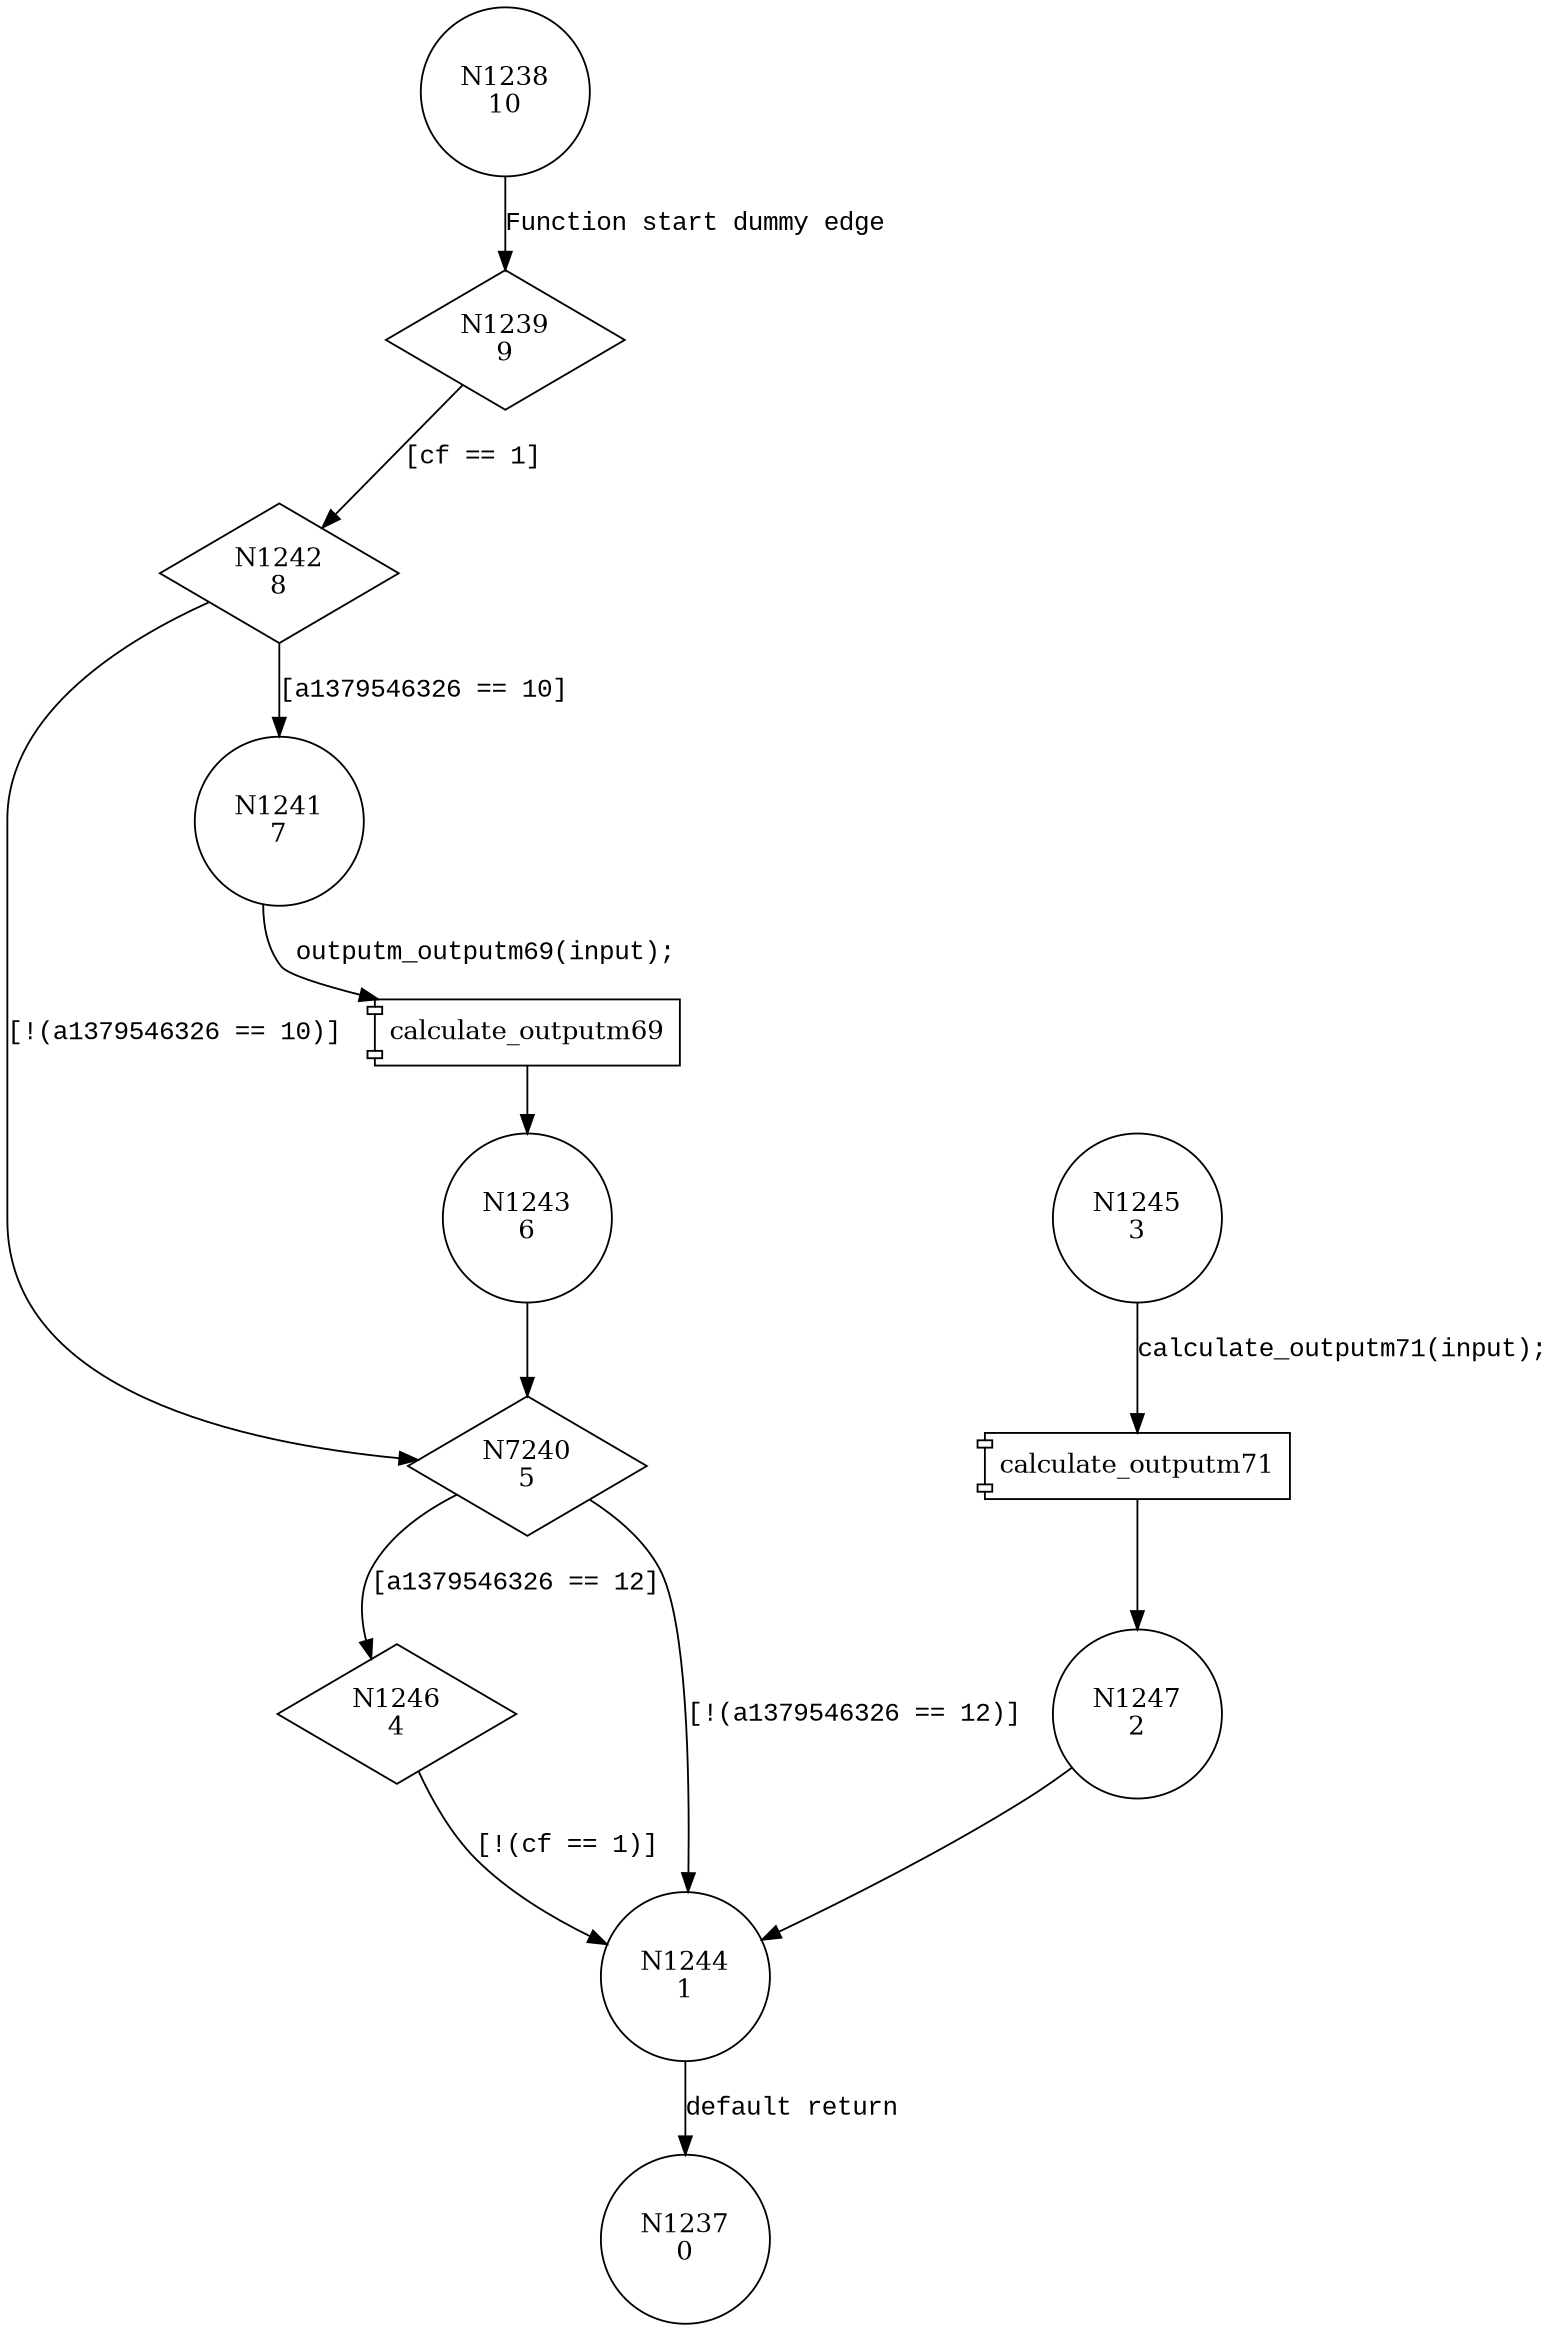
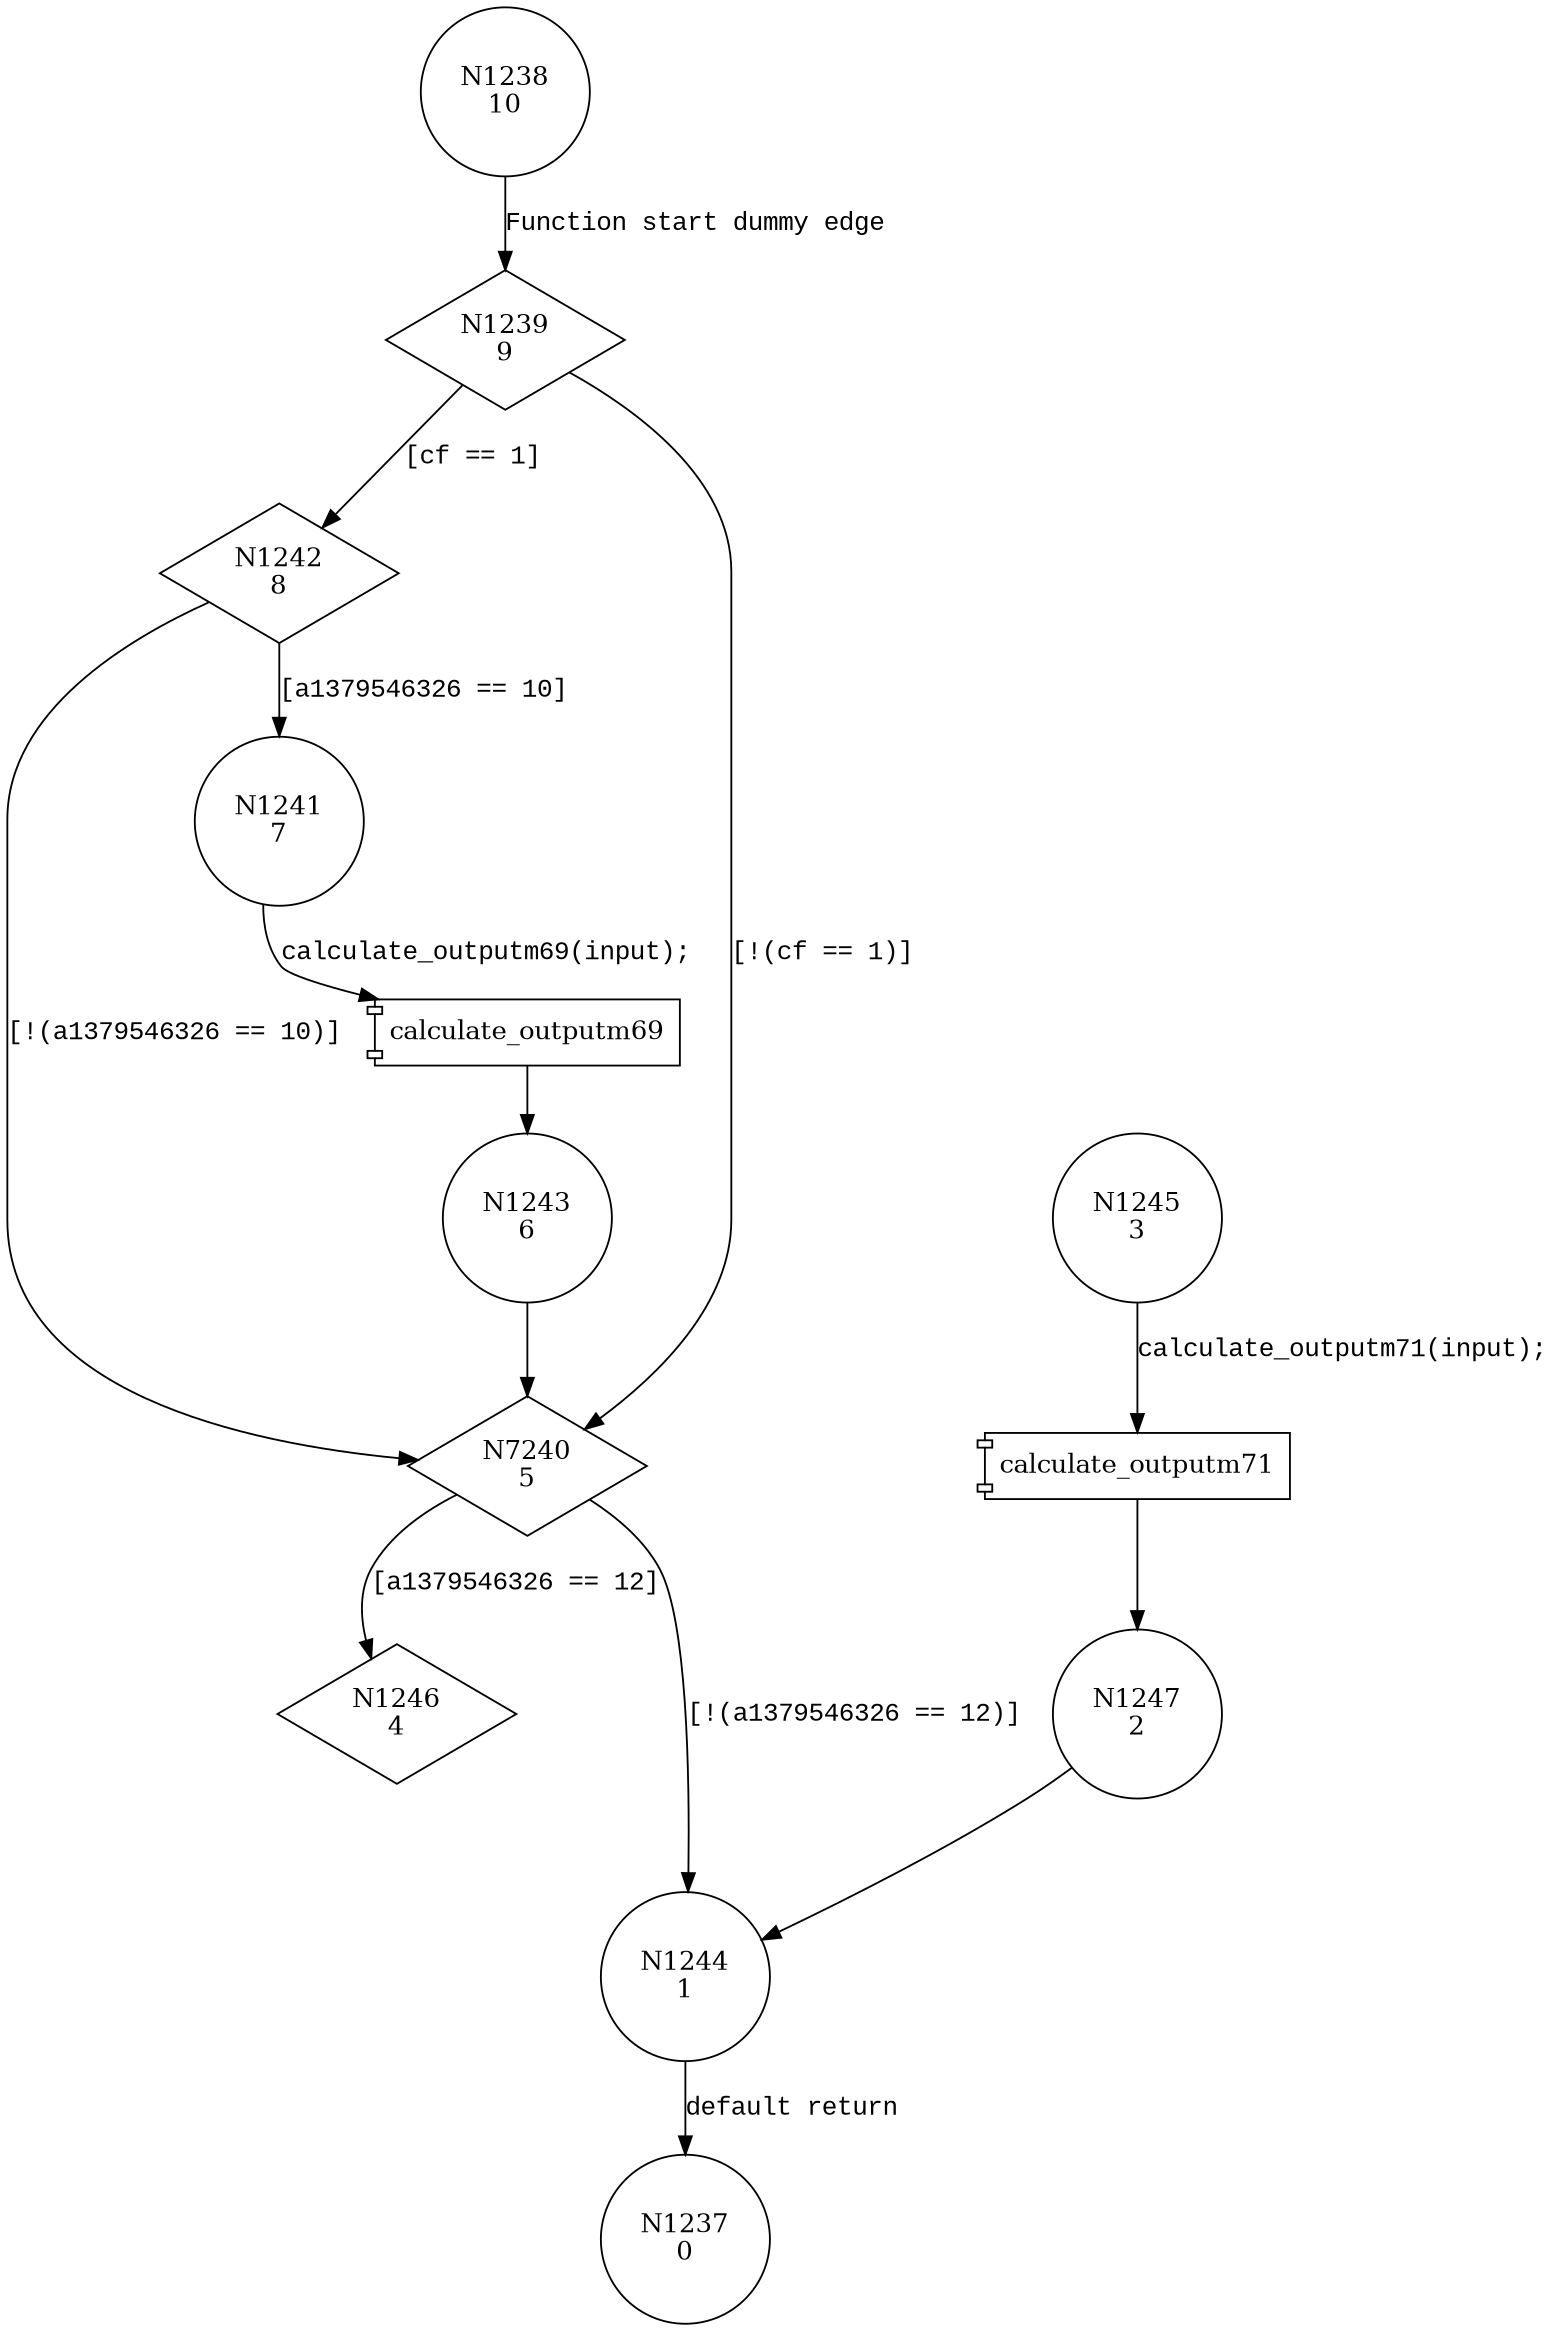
none -> (731, 885)
(486, 952) -> (486, 952)
(488, 1870) -> none
